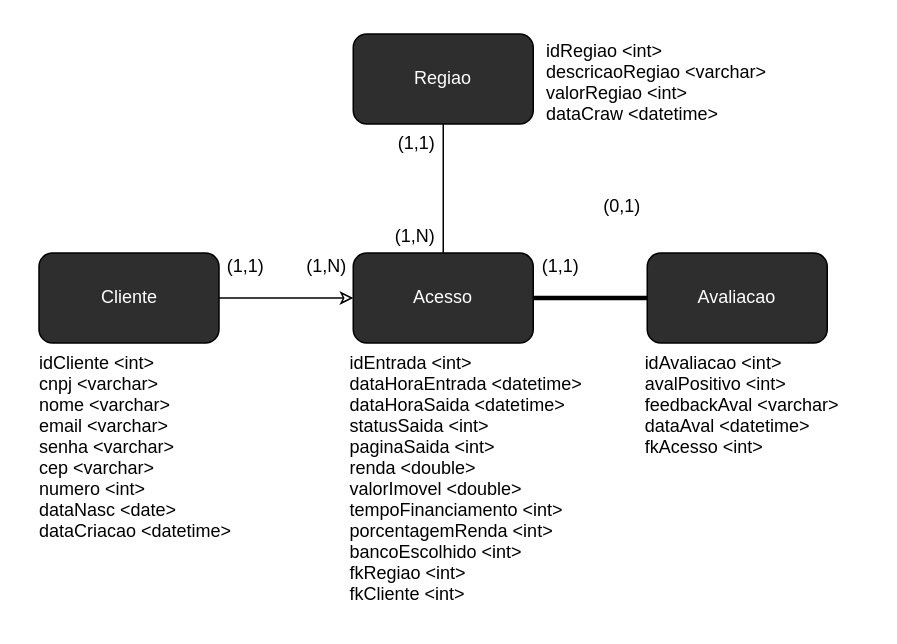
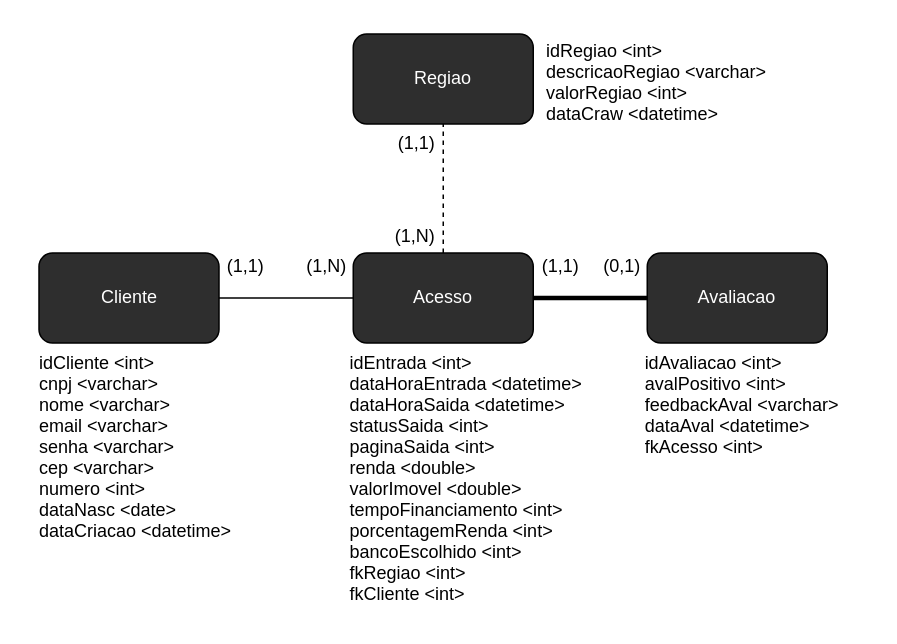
(443, 188) -> (443, 188)
(621, 206) -> (621, 266)
(342, 298) -> (345, 298)
